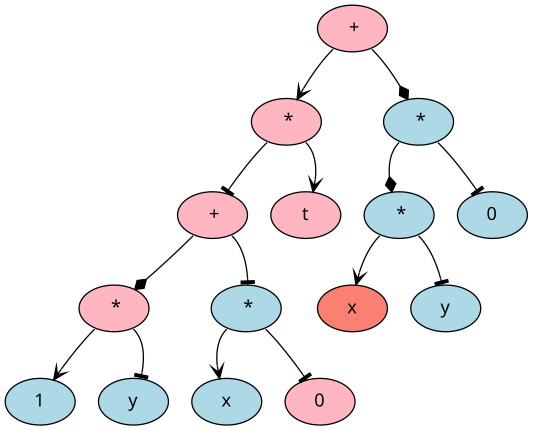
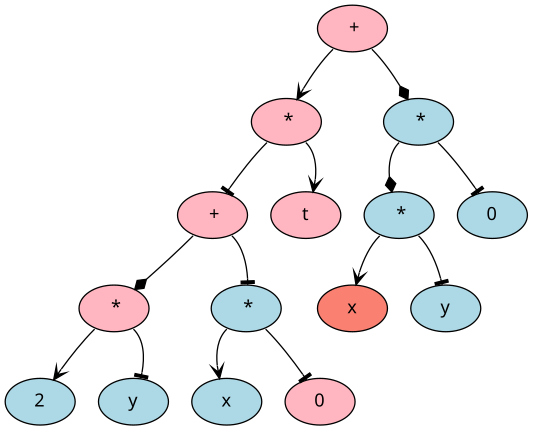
(40, 402) -> (40, 402)
